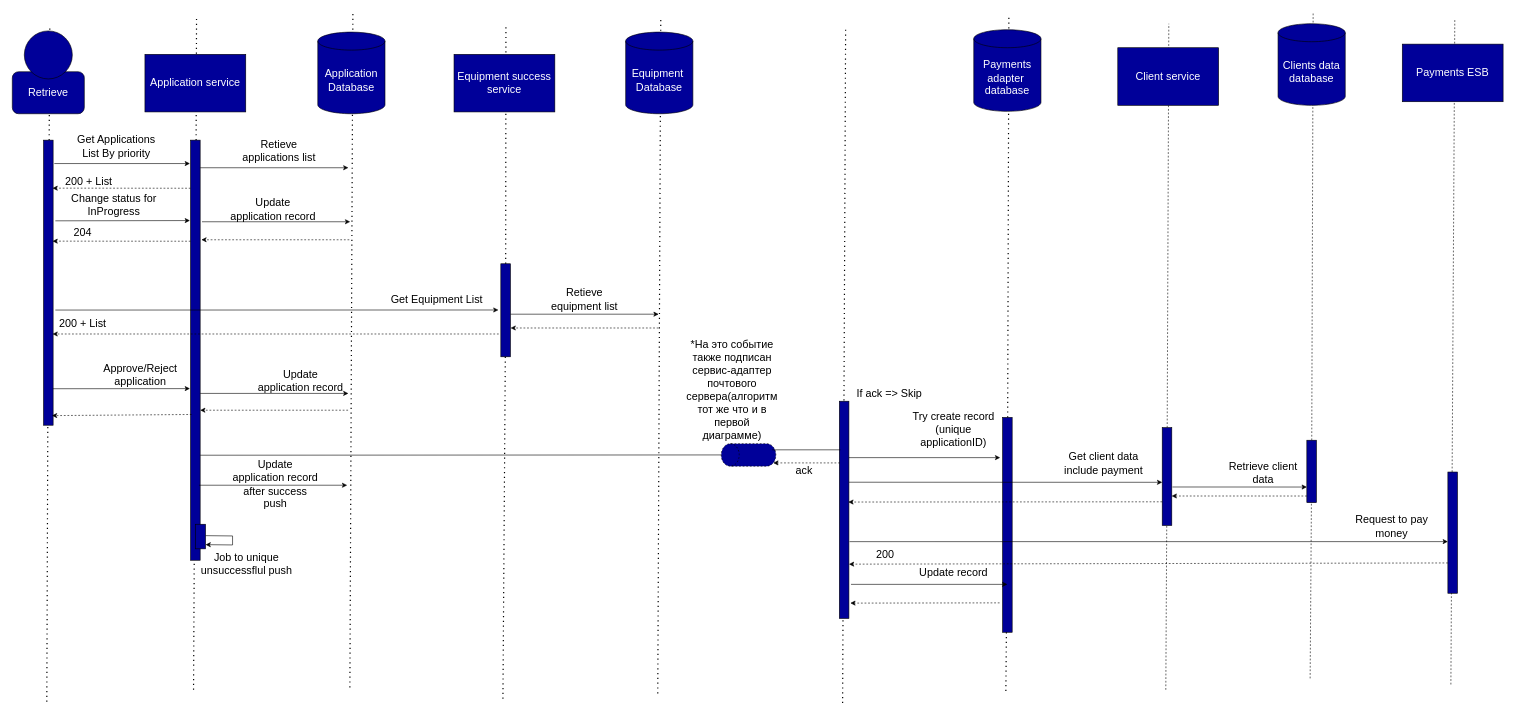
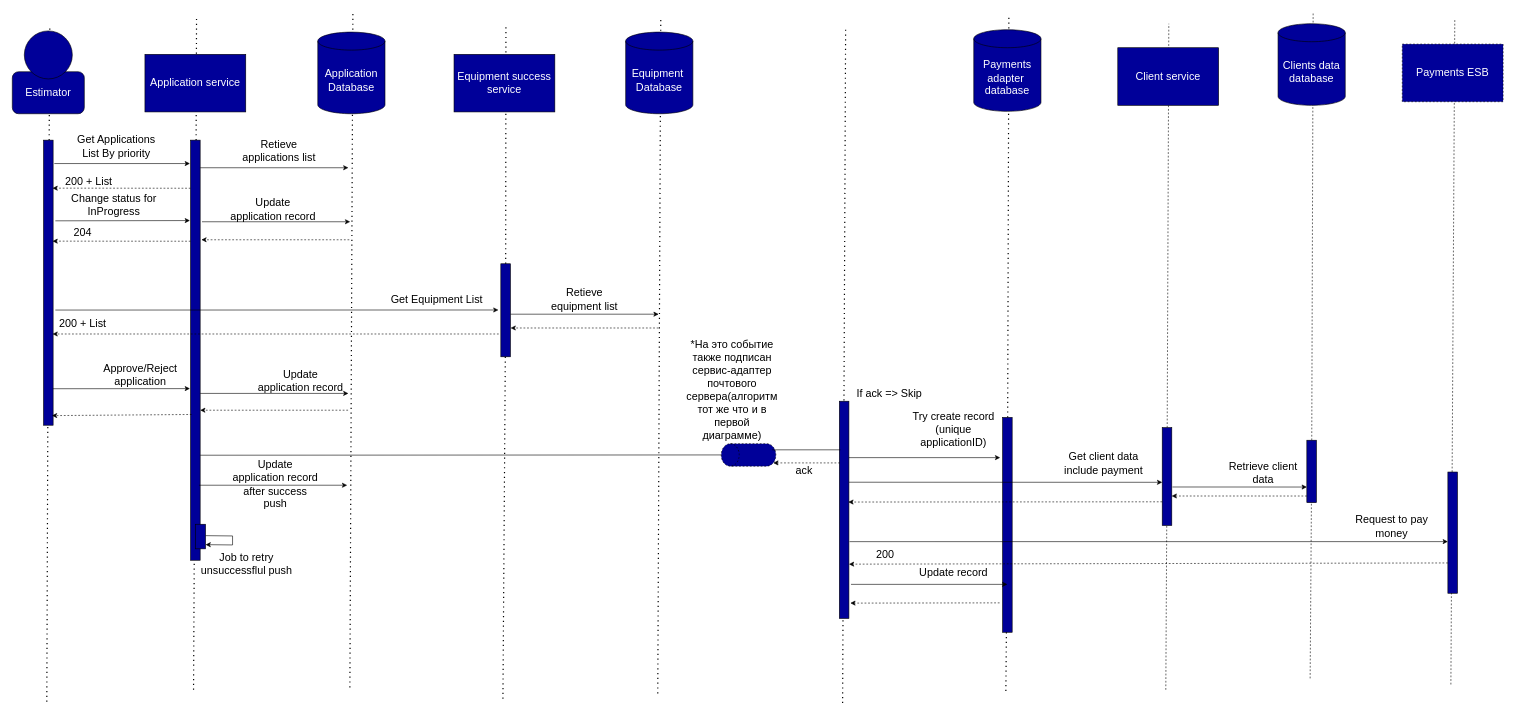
(1452, 73) -> (1452, 73)
(48, 93) -> (48, 93)
(247, 564) -> (247, 564)
